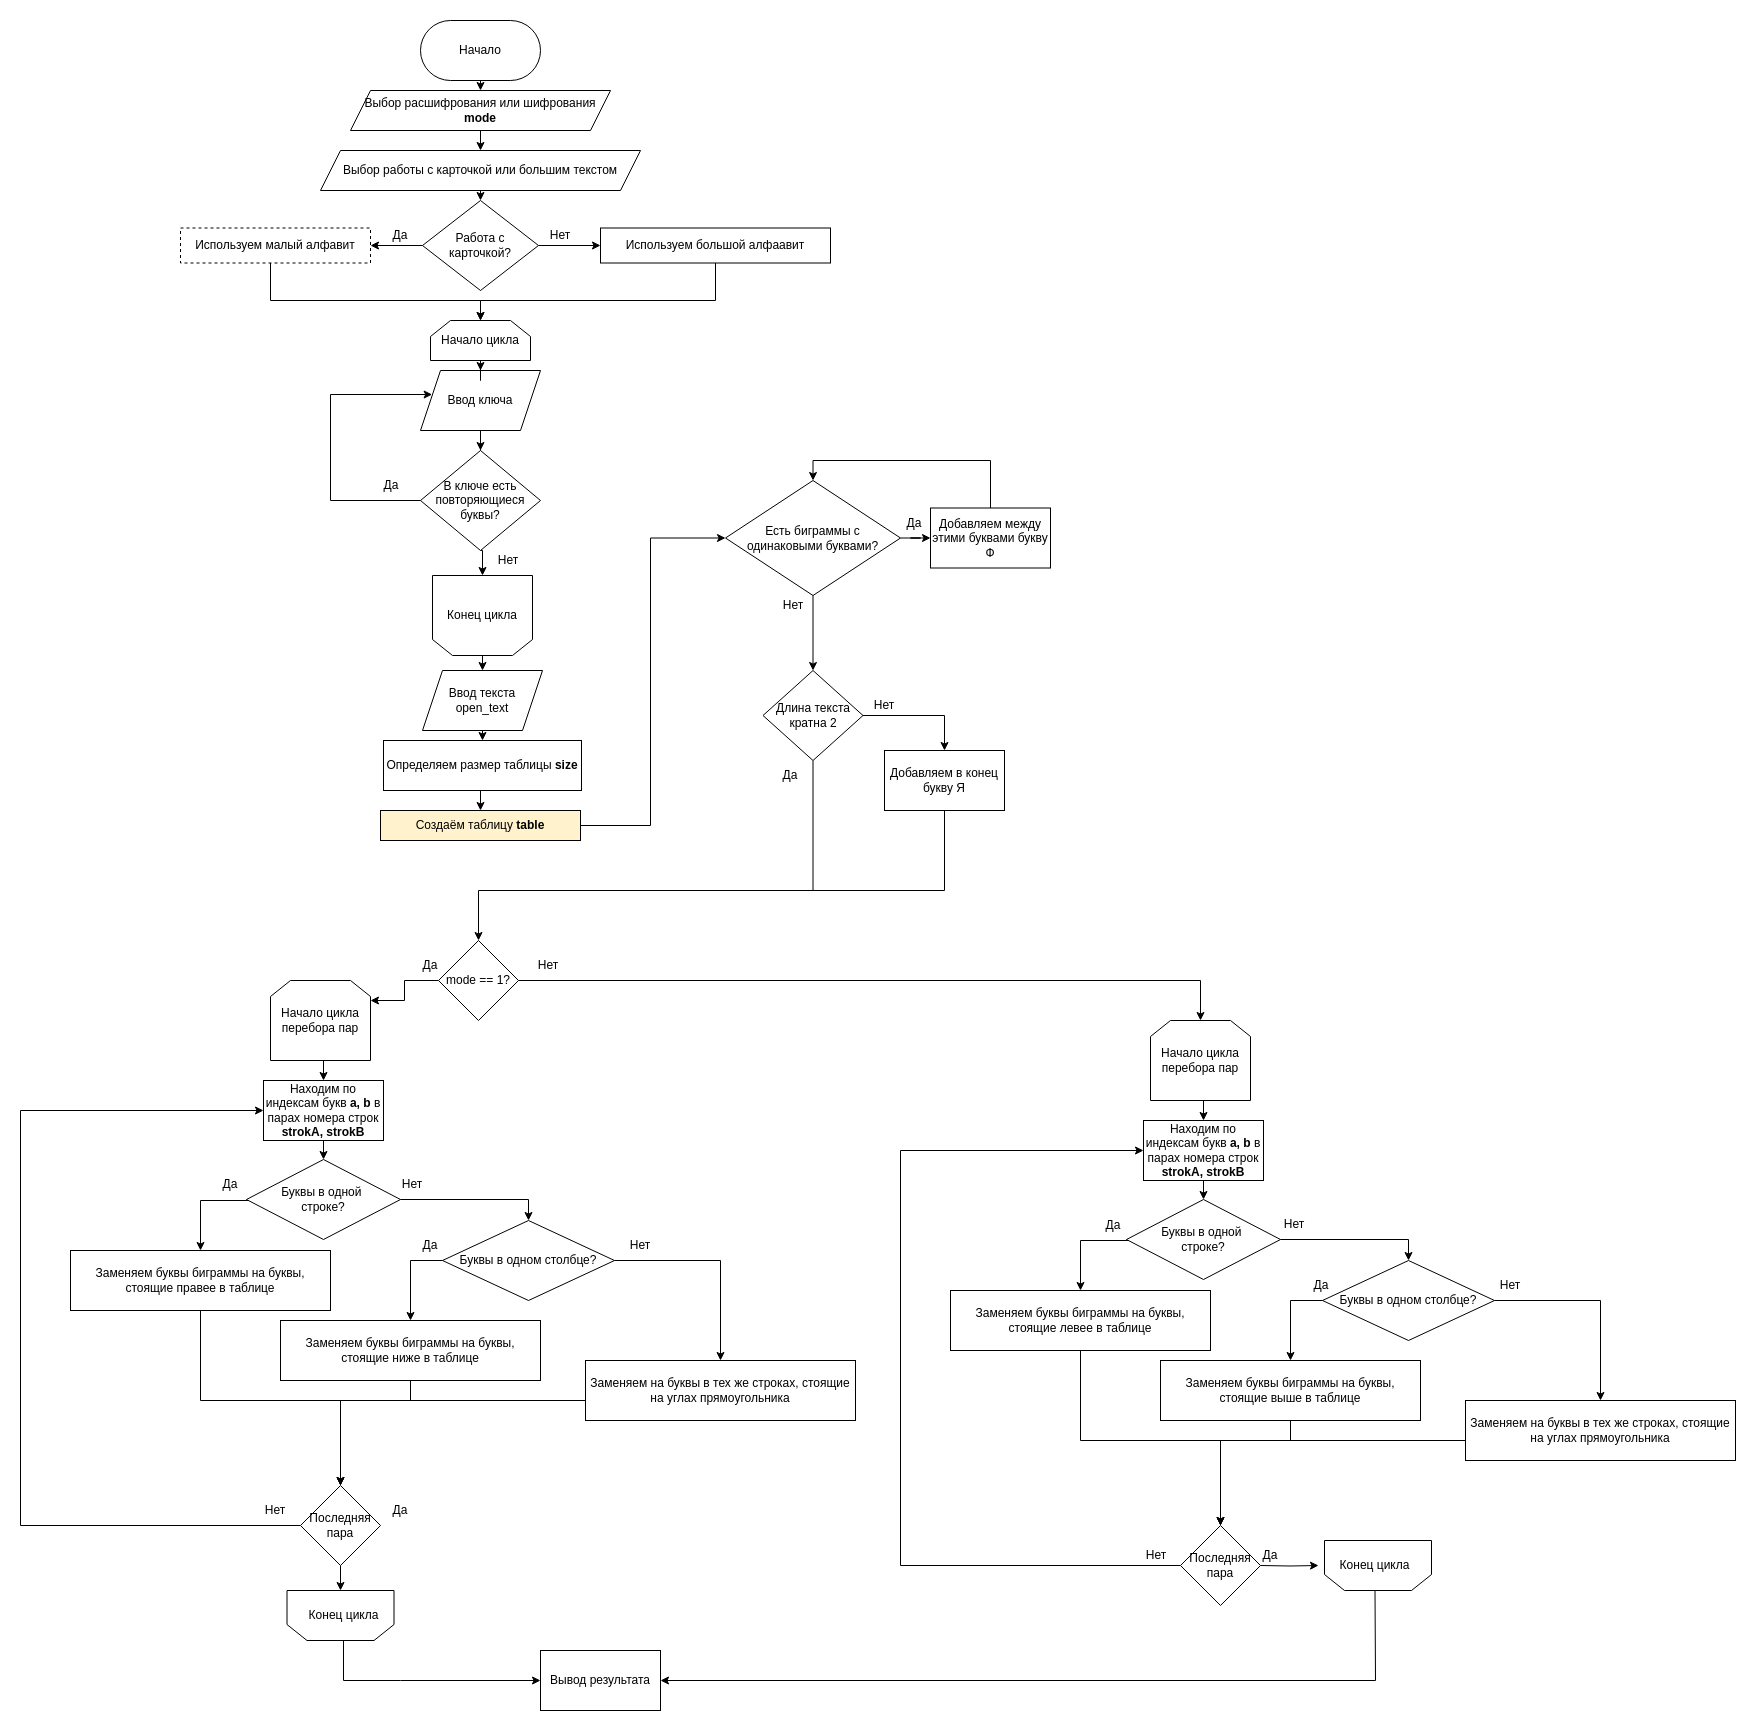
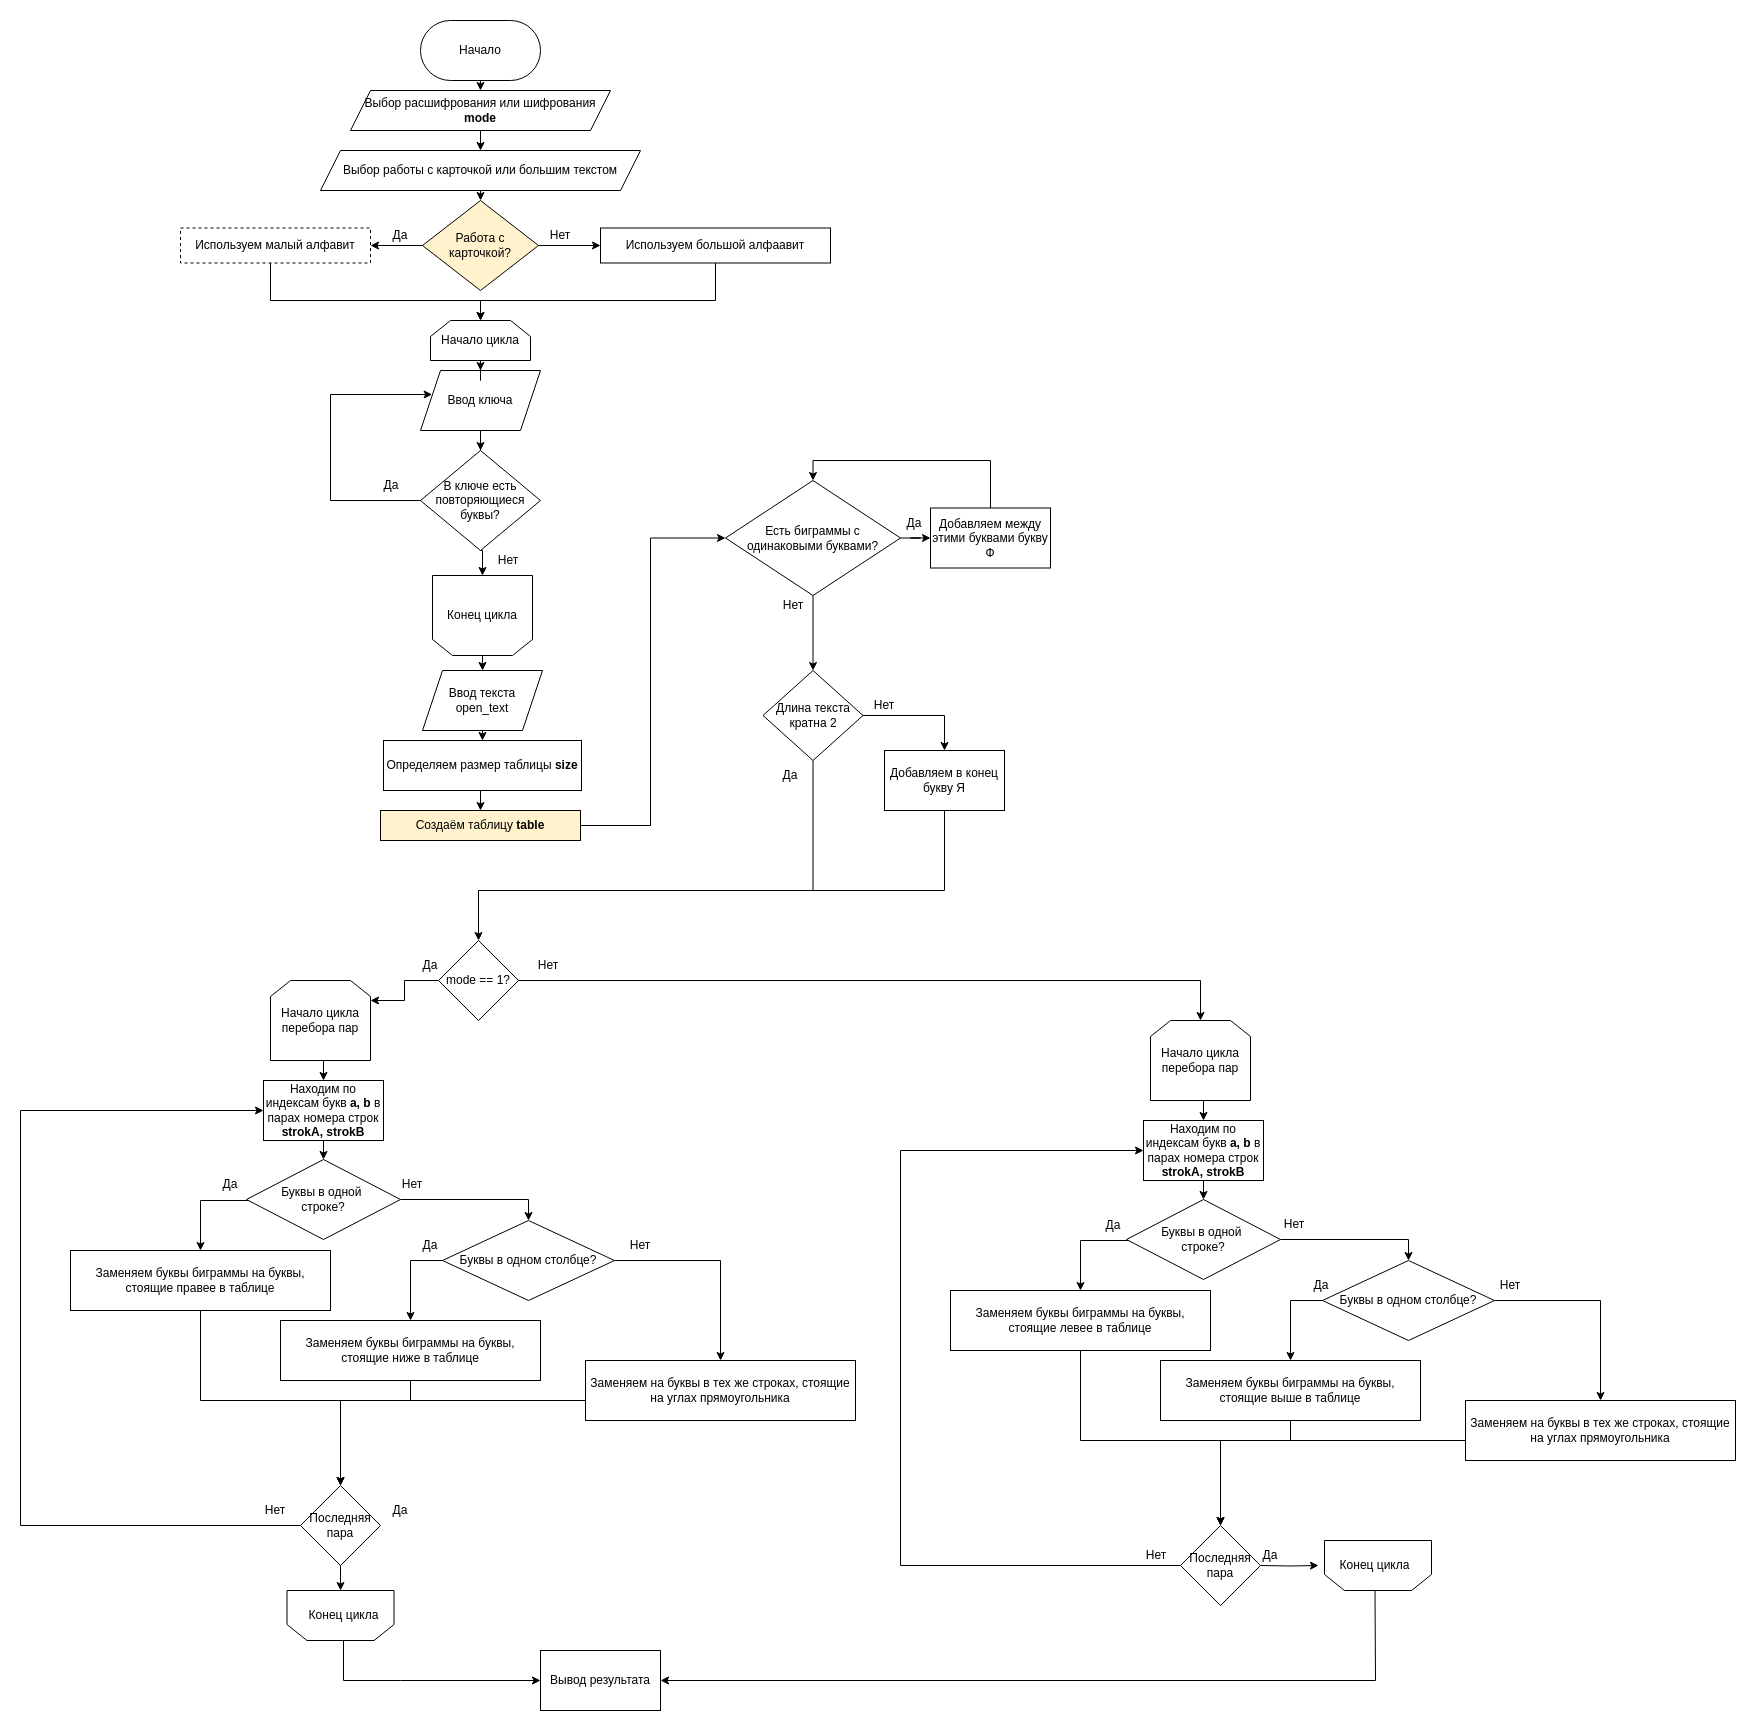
(481, 246) -> (481, 246)
